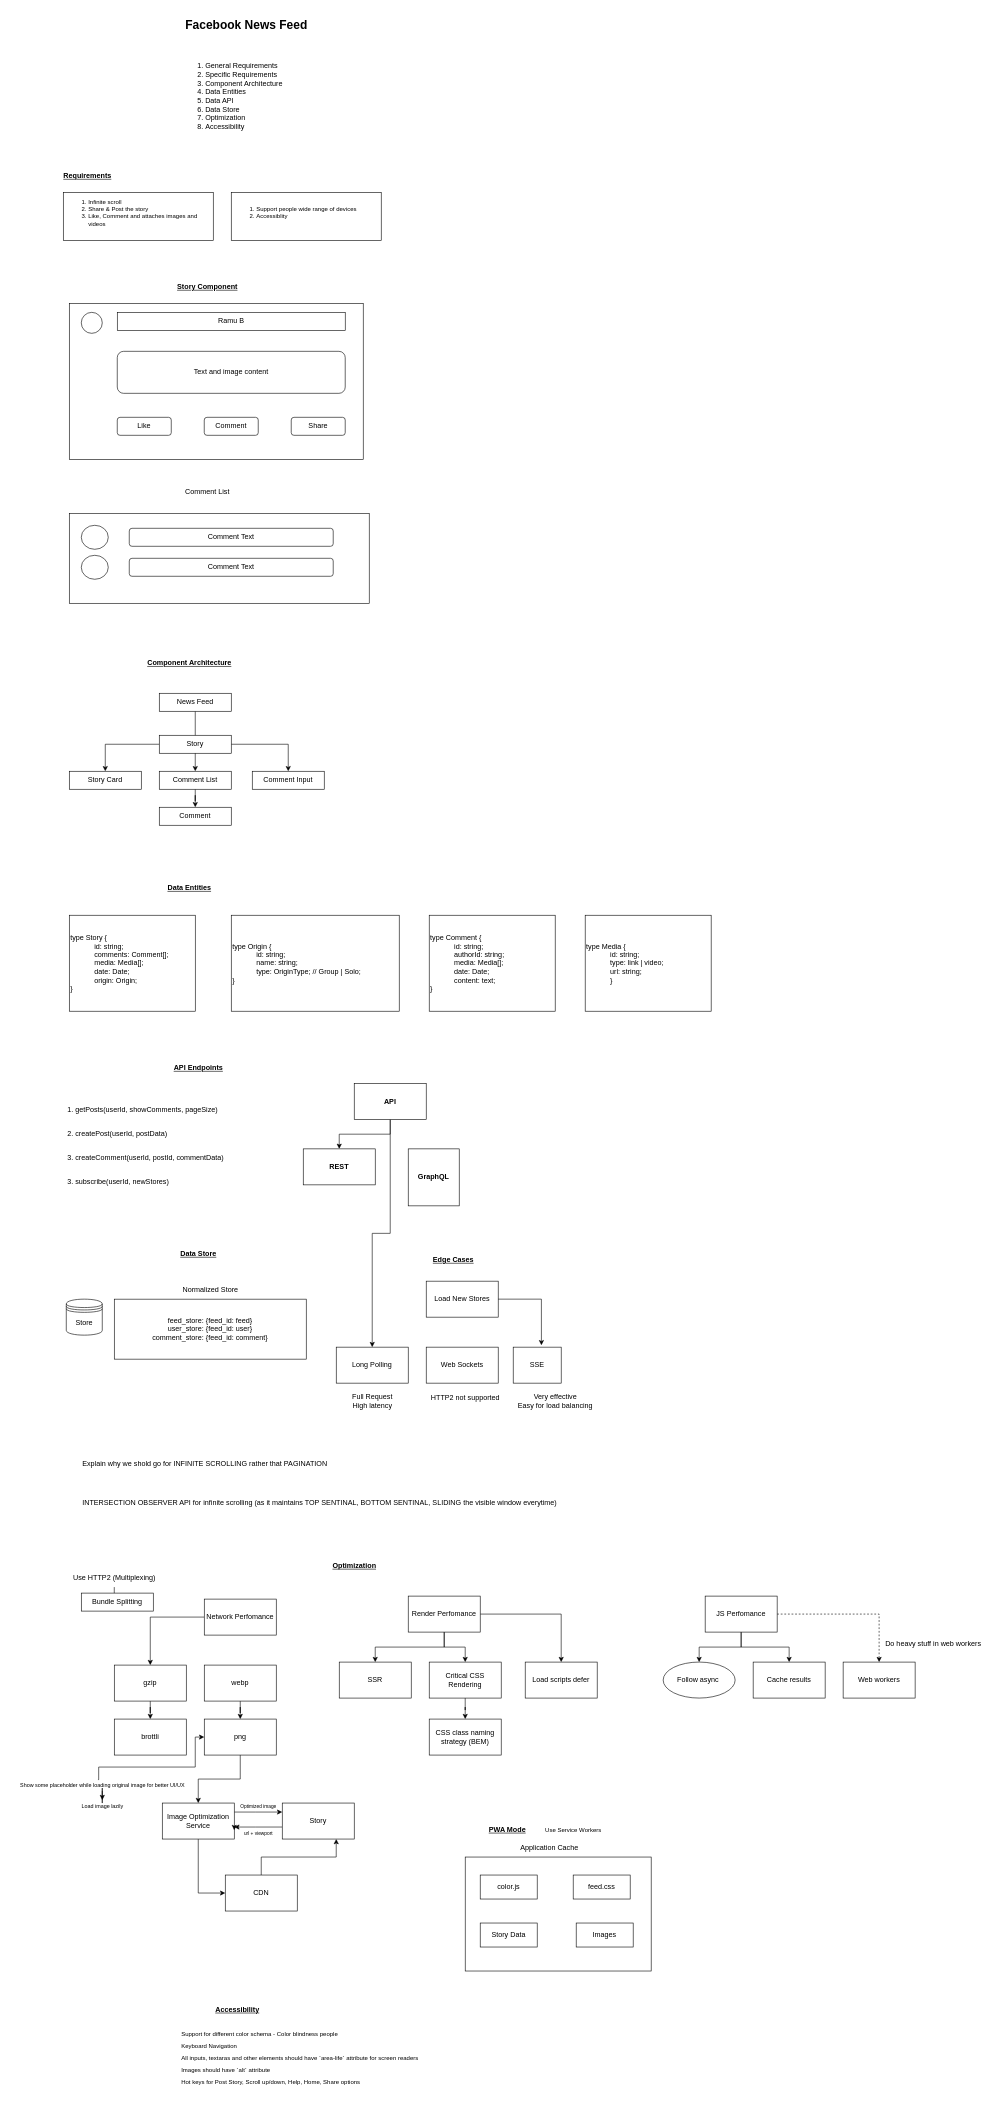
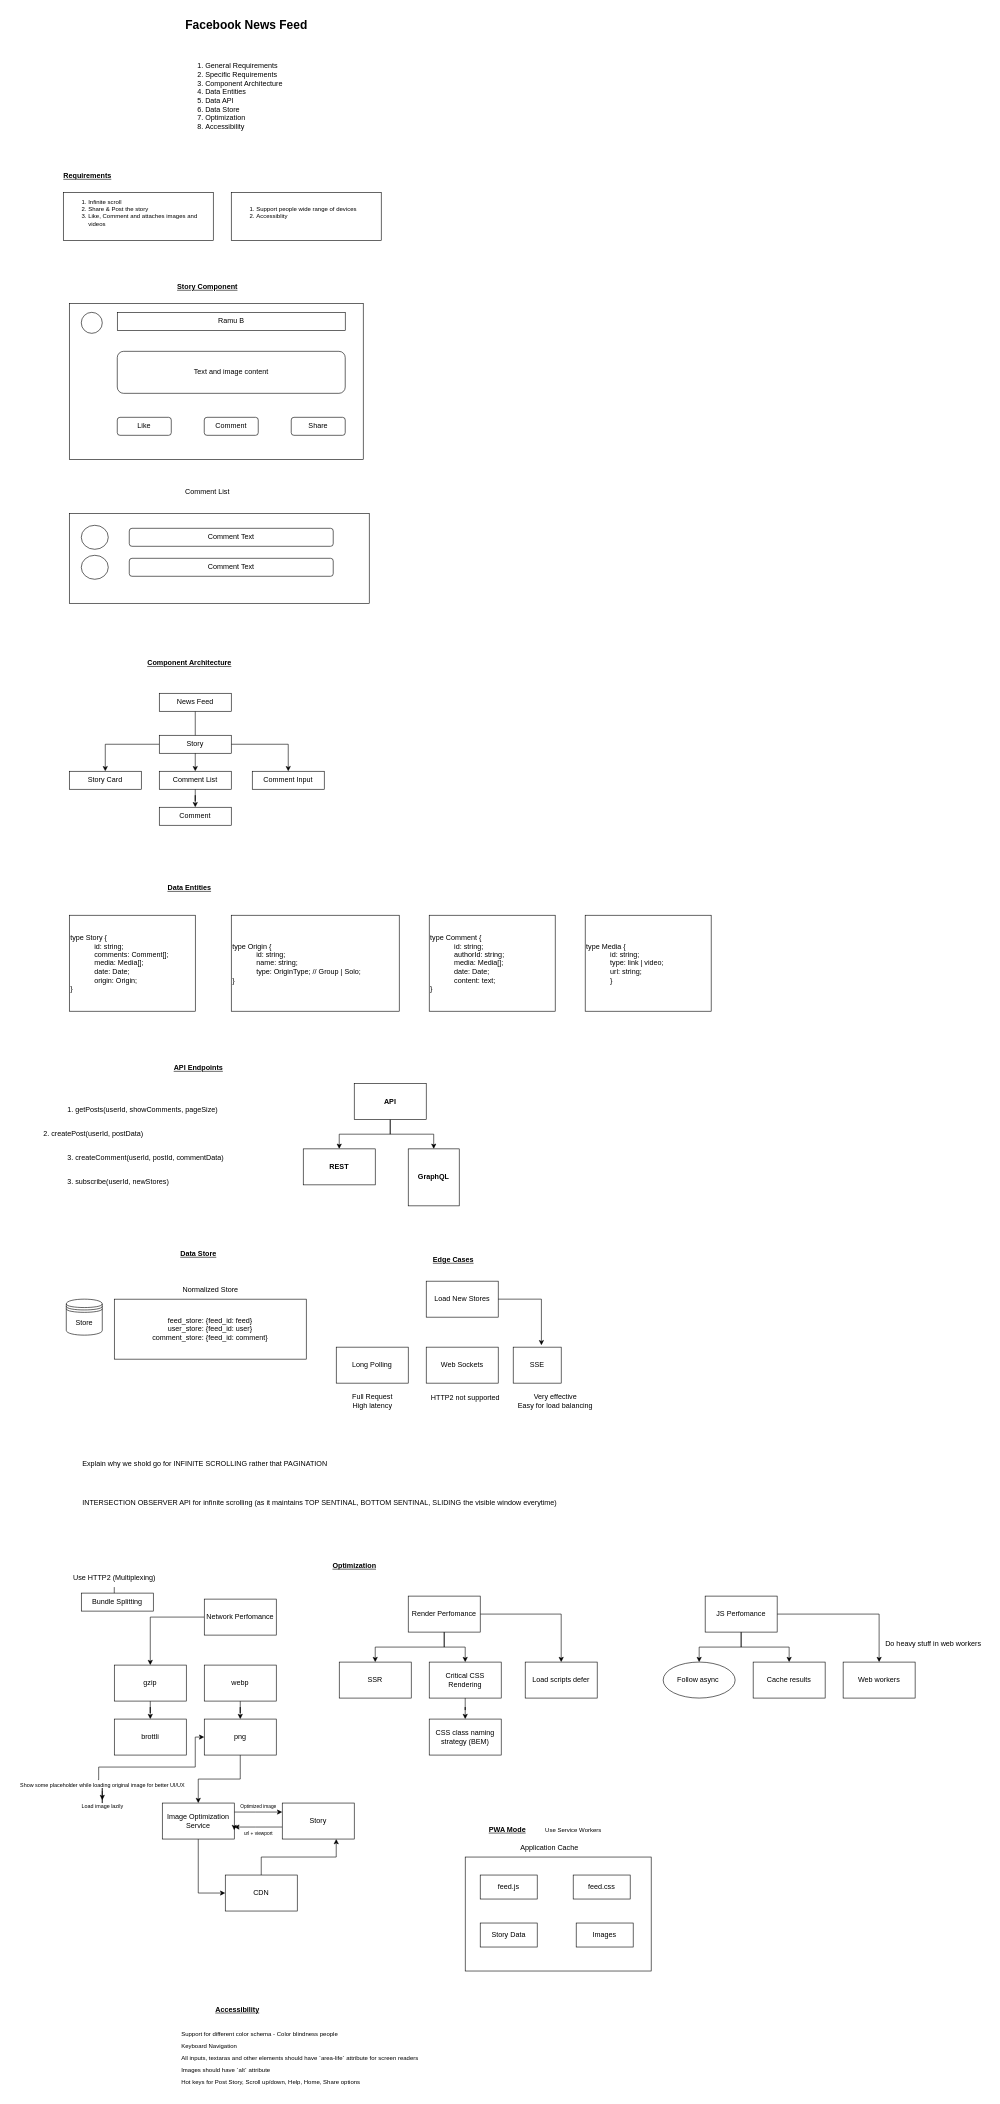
(123, 1134) -> (99, 1134)
(381, 1233) -> (434, 1136)
(849, 1614) -> (849, 1614)
(509, 1887) -> (509, 1887)
